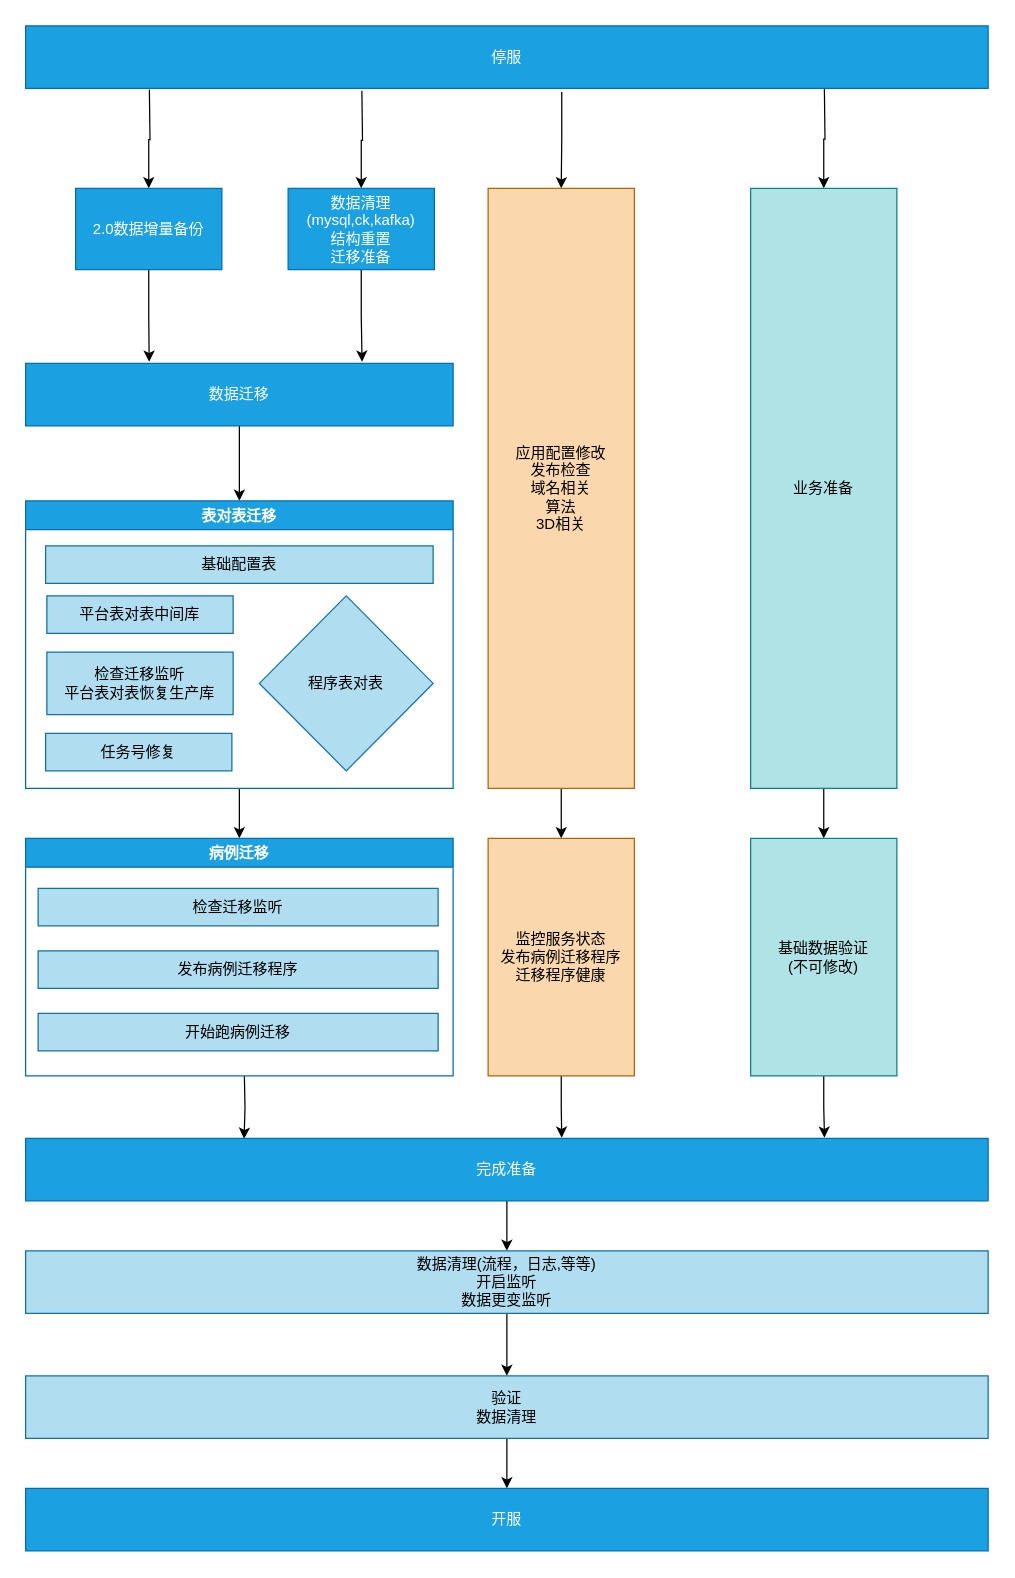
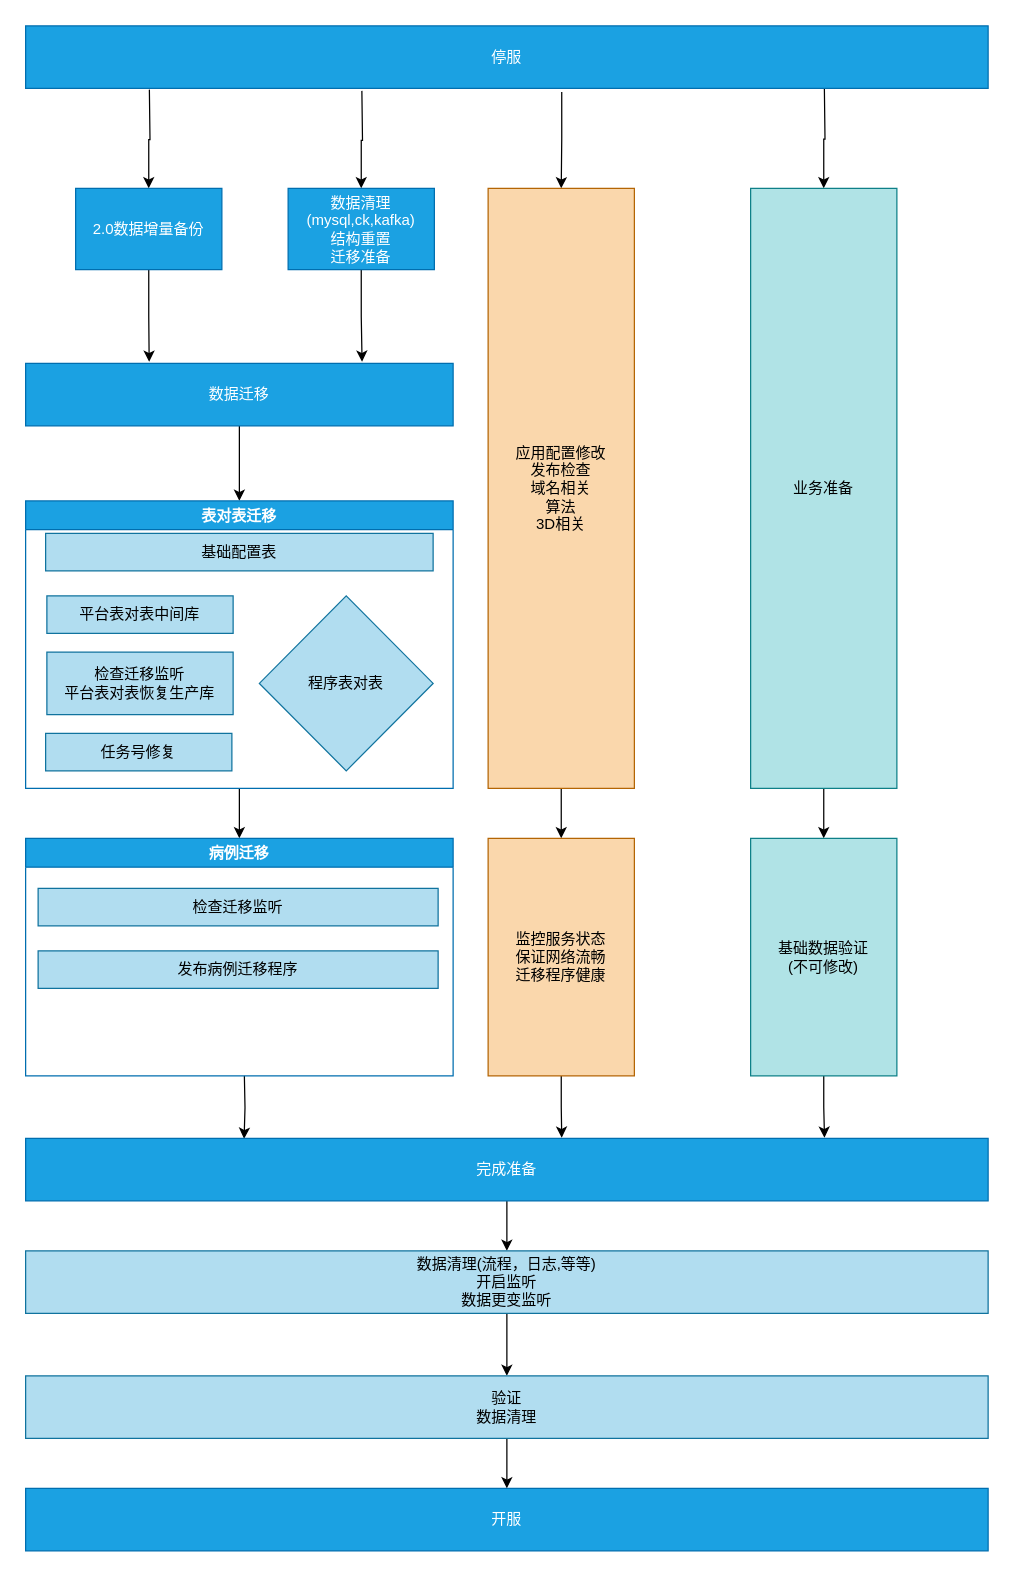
(239, 564) -> (239, 552)
(561, 957) -> (561, 957)
(238, 1032) -> none
